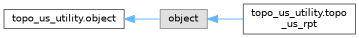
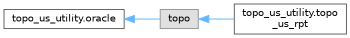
(64, 19) -> (64, 19)
(184, 19) -> (179, 19)
